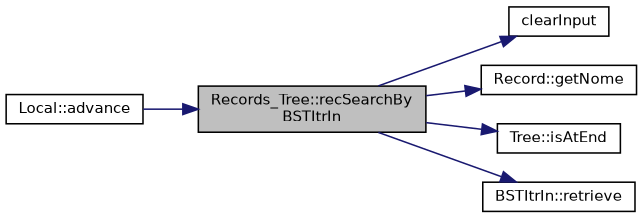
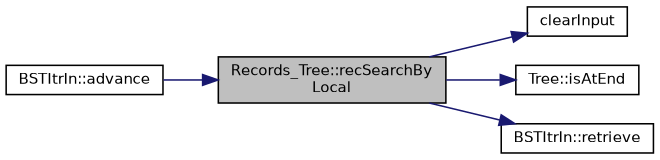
(559, 80) -> none
(75, 109) -> (85, 80)
(312, 109) -> (332, 80)
